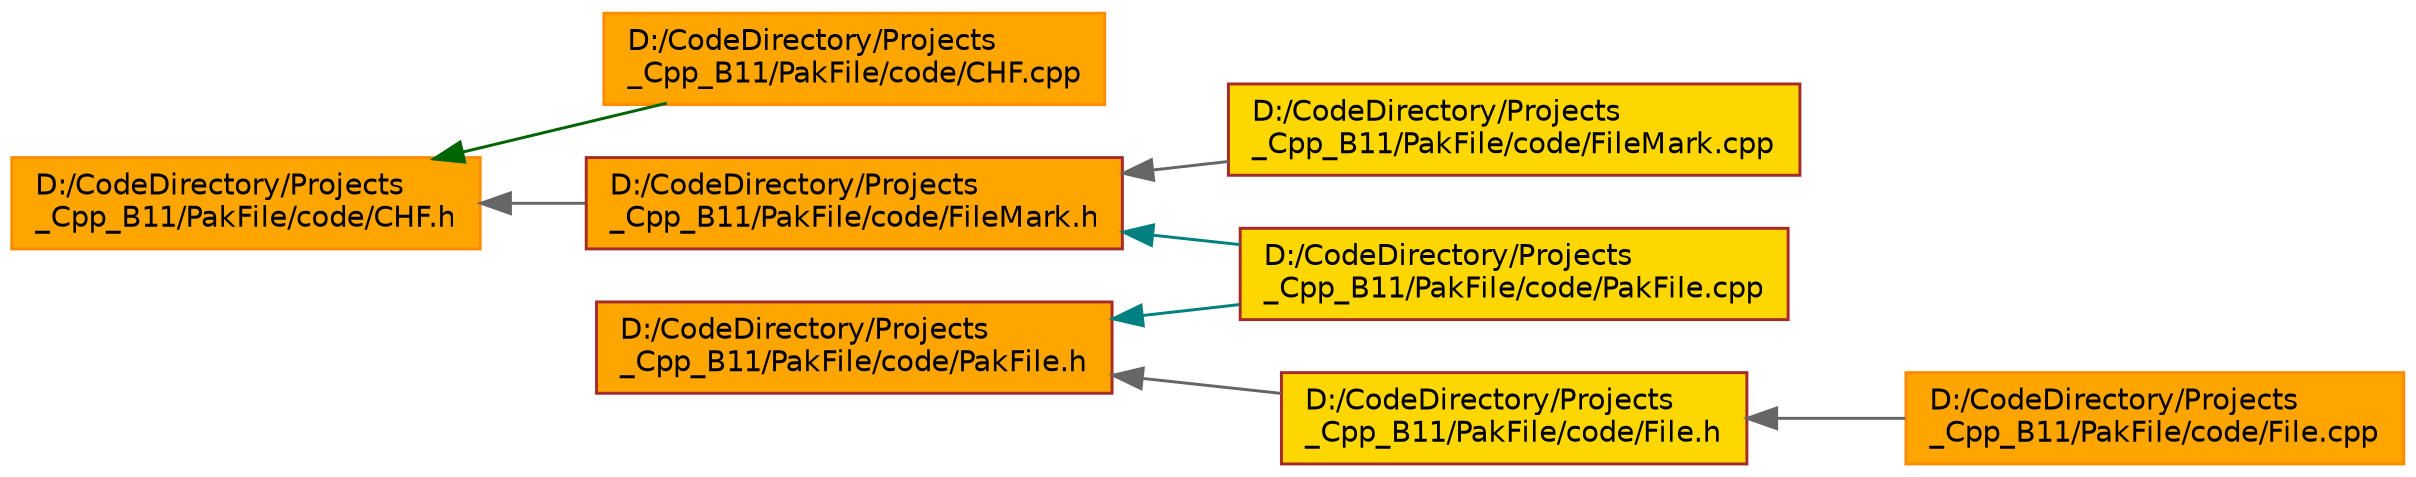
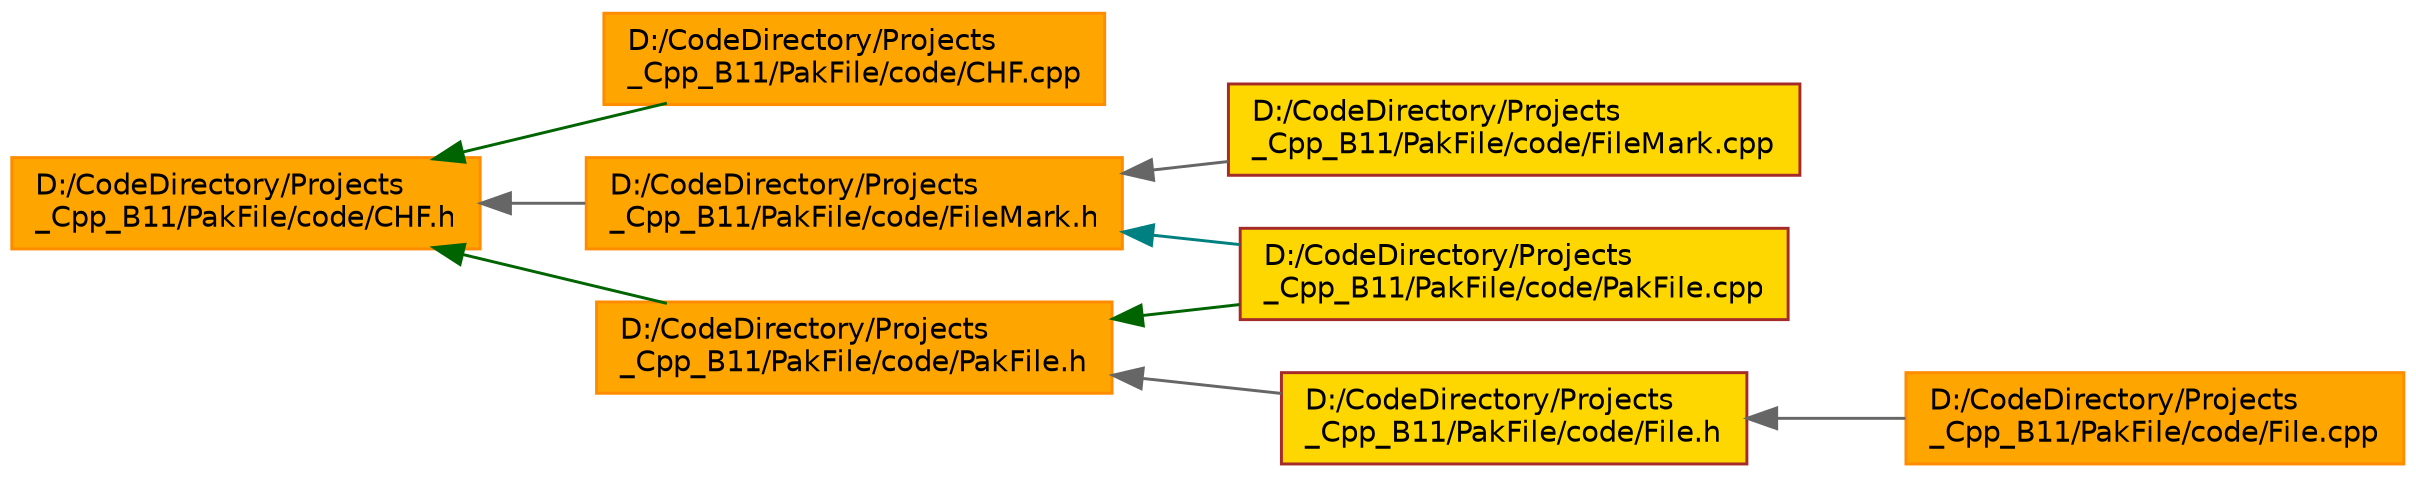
(854, 203) -> (854, 203)
none -> (565, 279)
(1191, 310) -> (1191, 310)
(854, 348) -> (854, 348)
